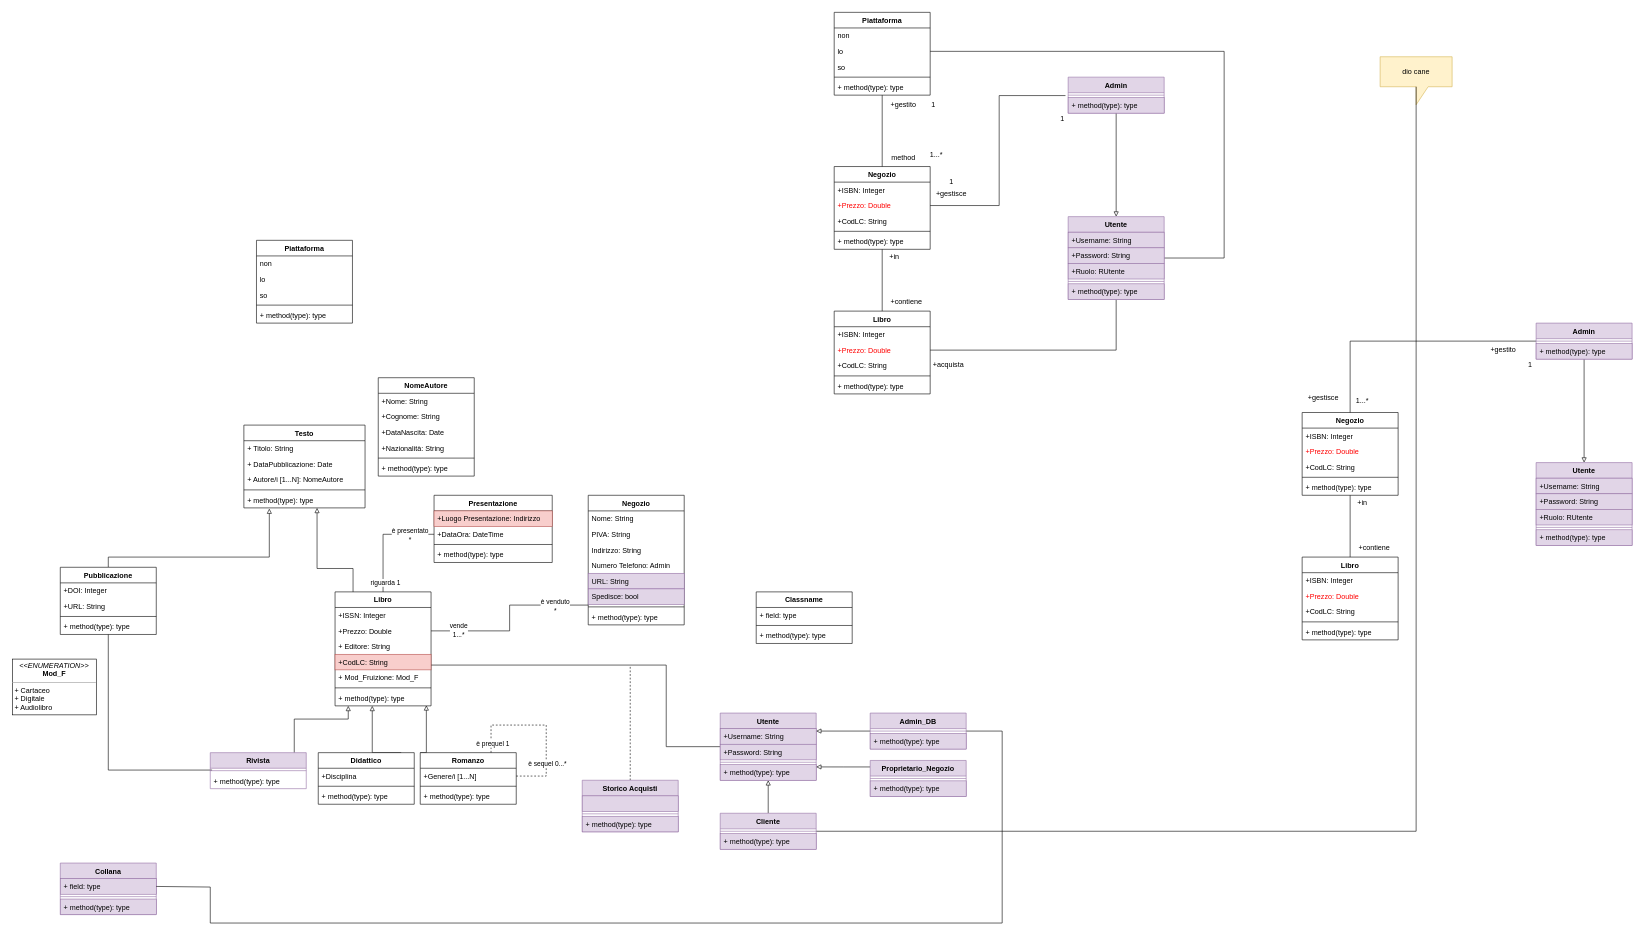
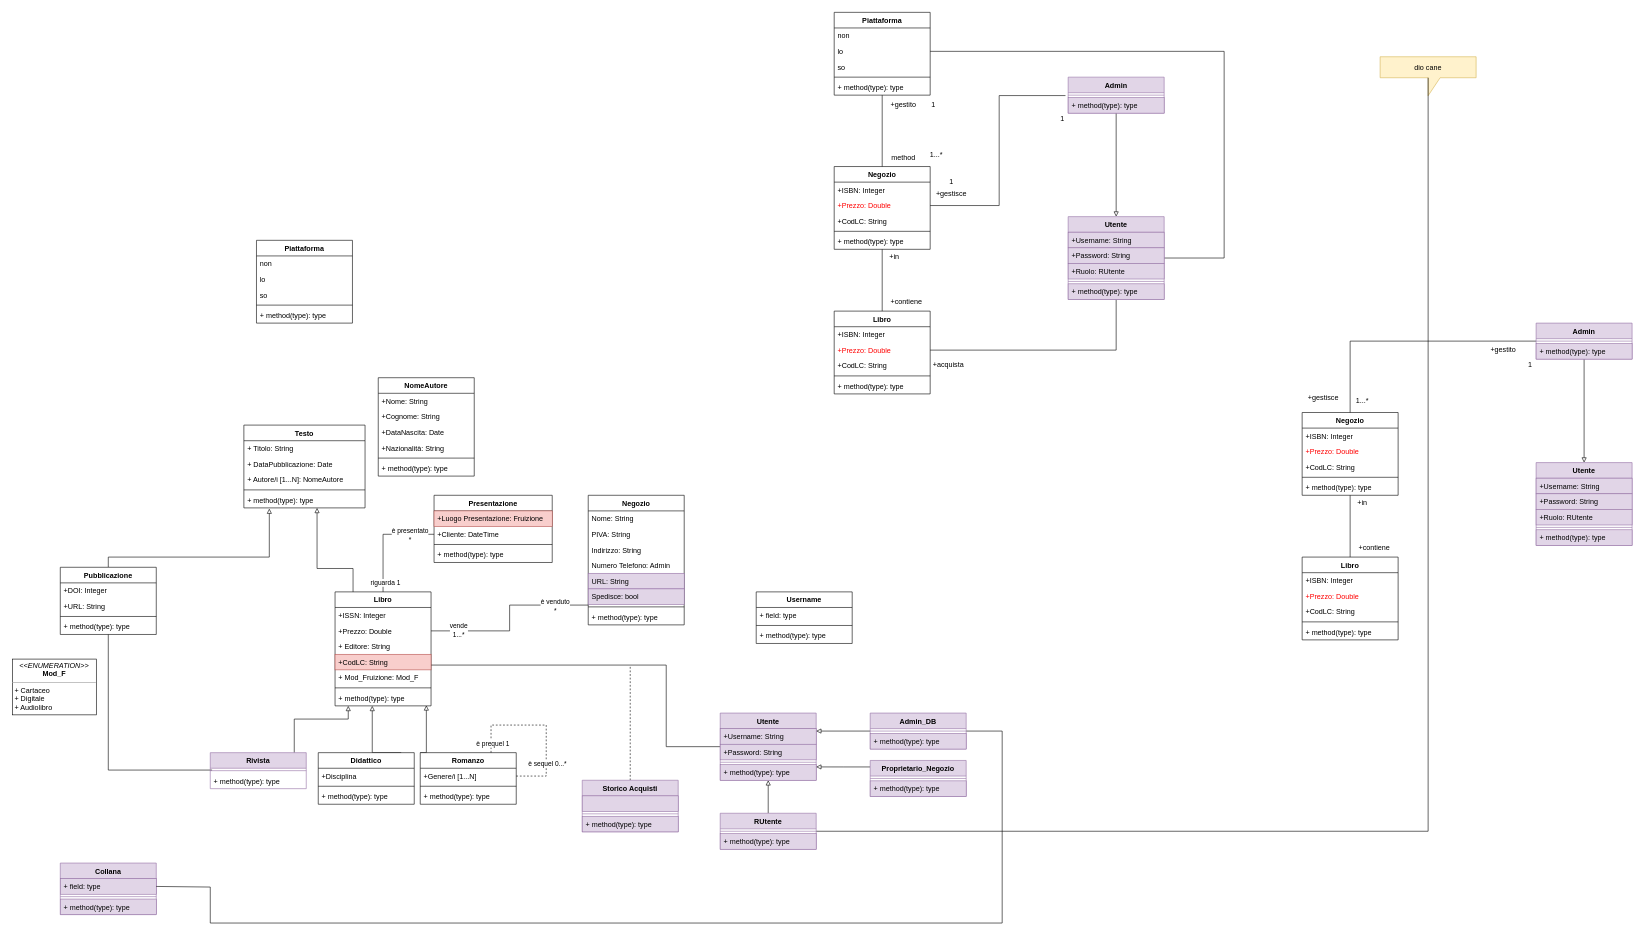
(1416, 81) -> (1428, 76)
(494, 519) -> (494, 519)
(471, 535) -> (469, 535)
(804, 600) -> (804, 600)
(768, 821) -> (768, 821)
